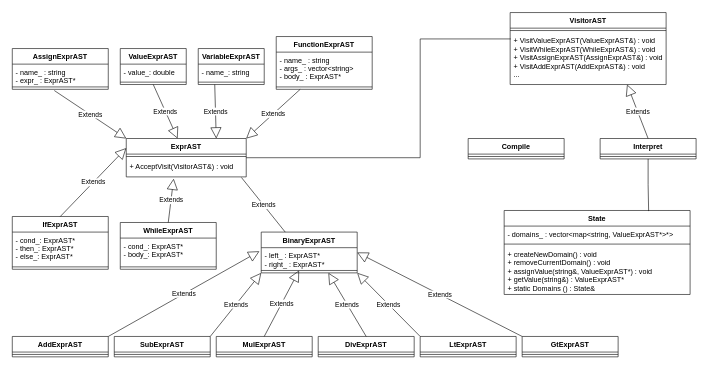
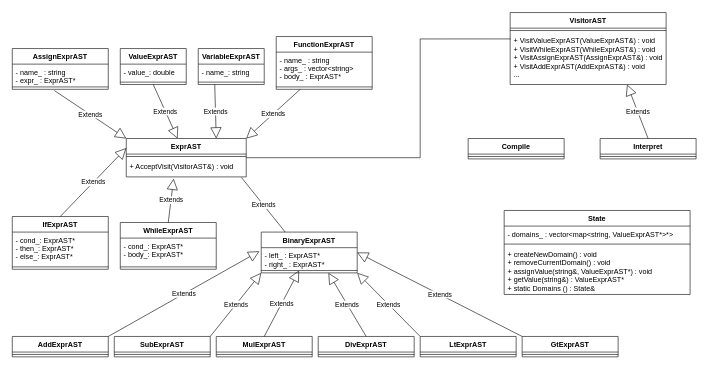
(648, 186) -> none
